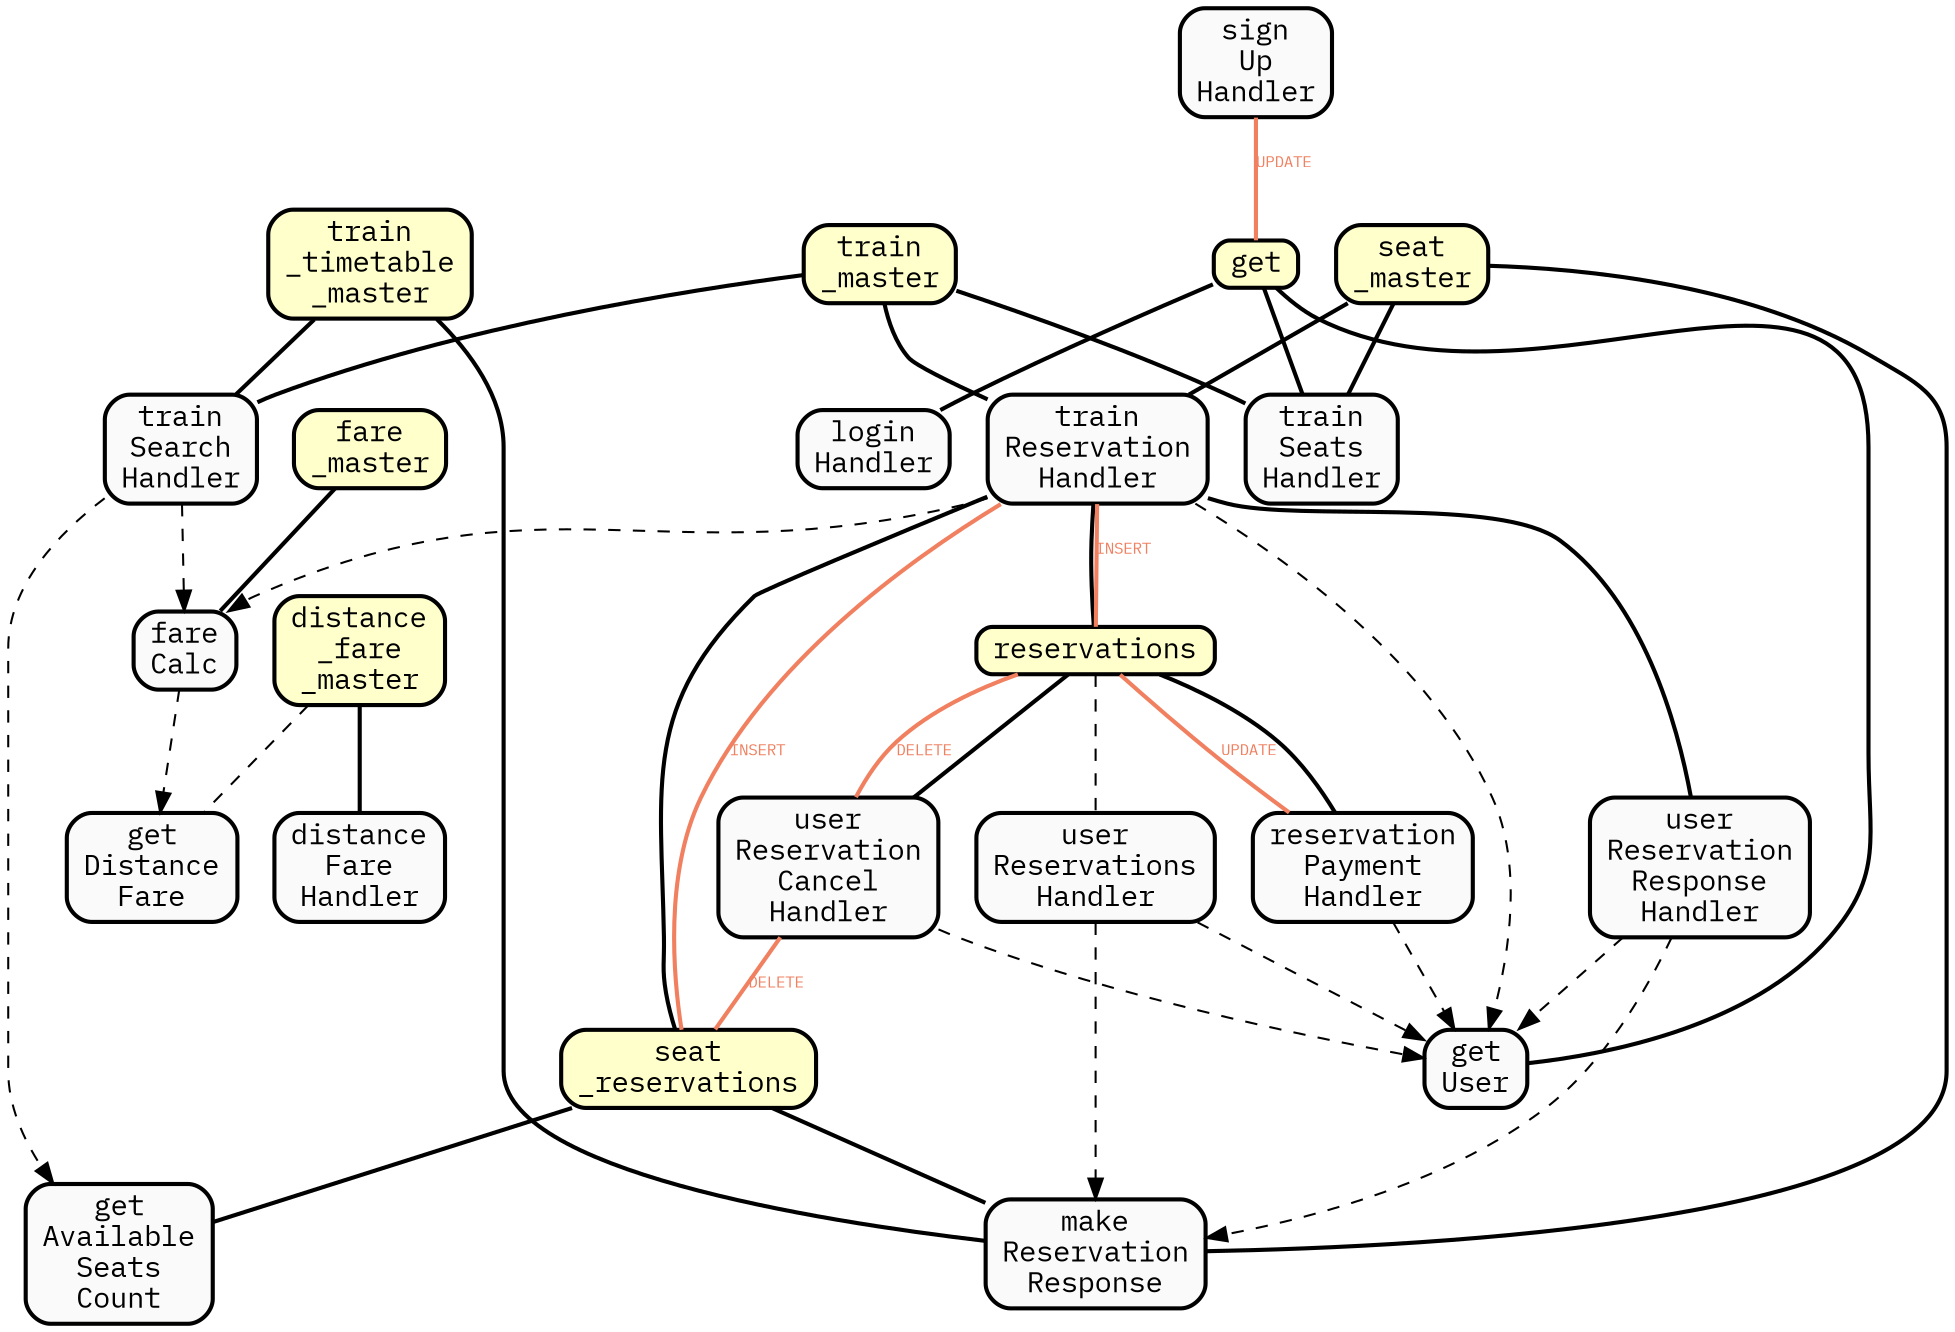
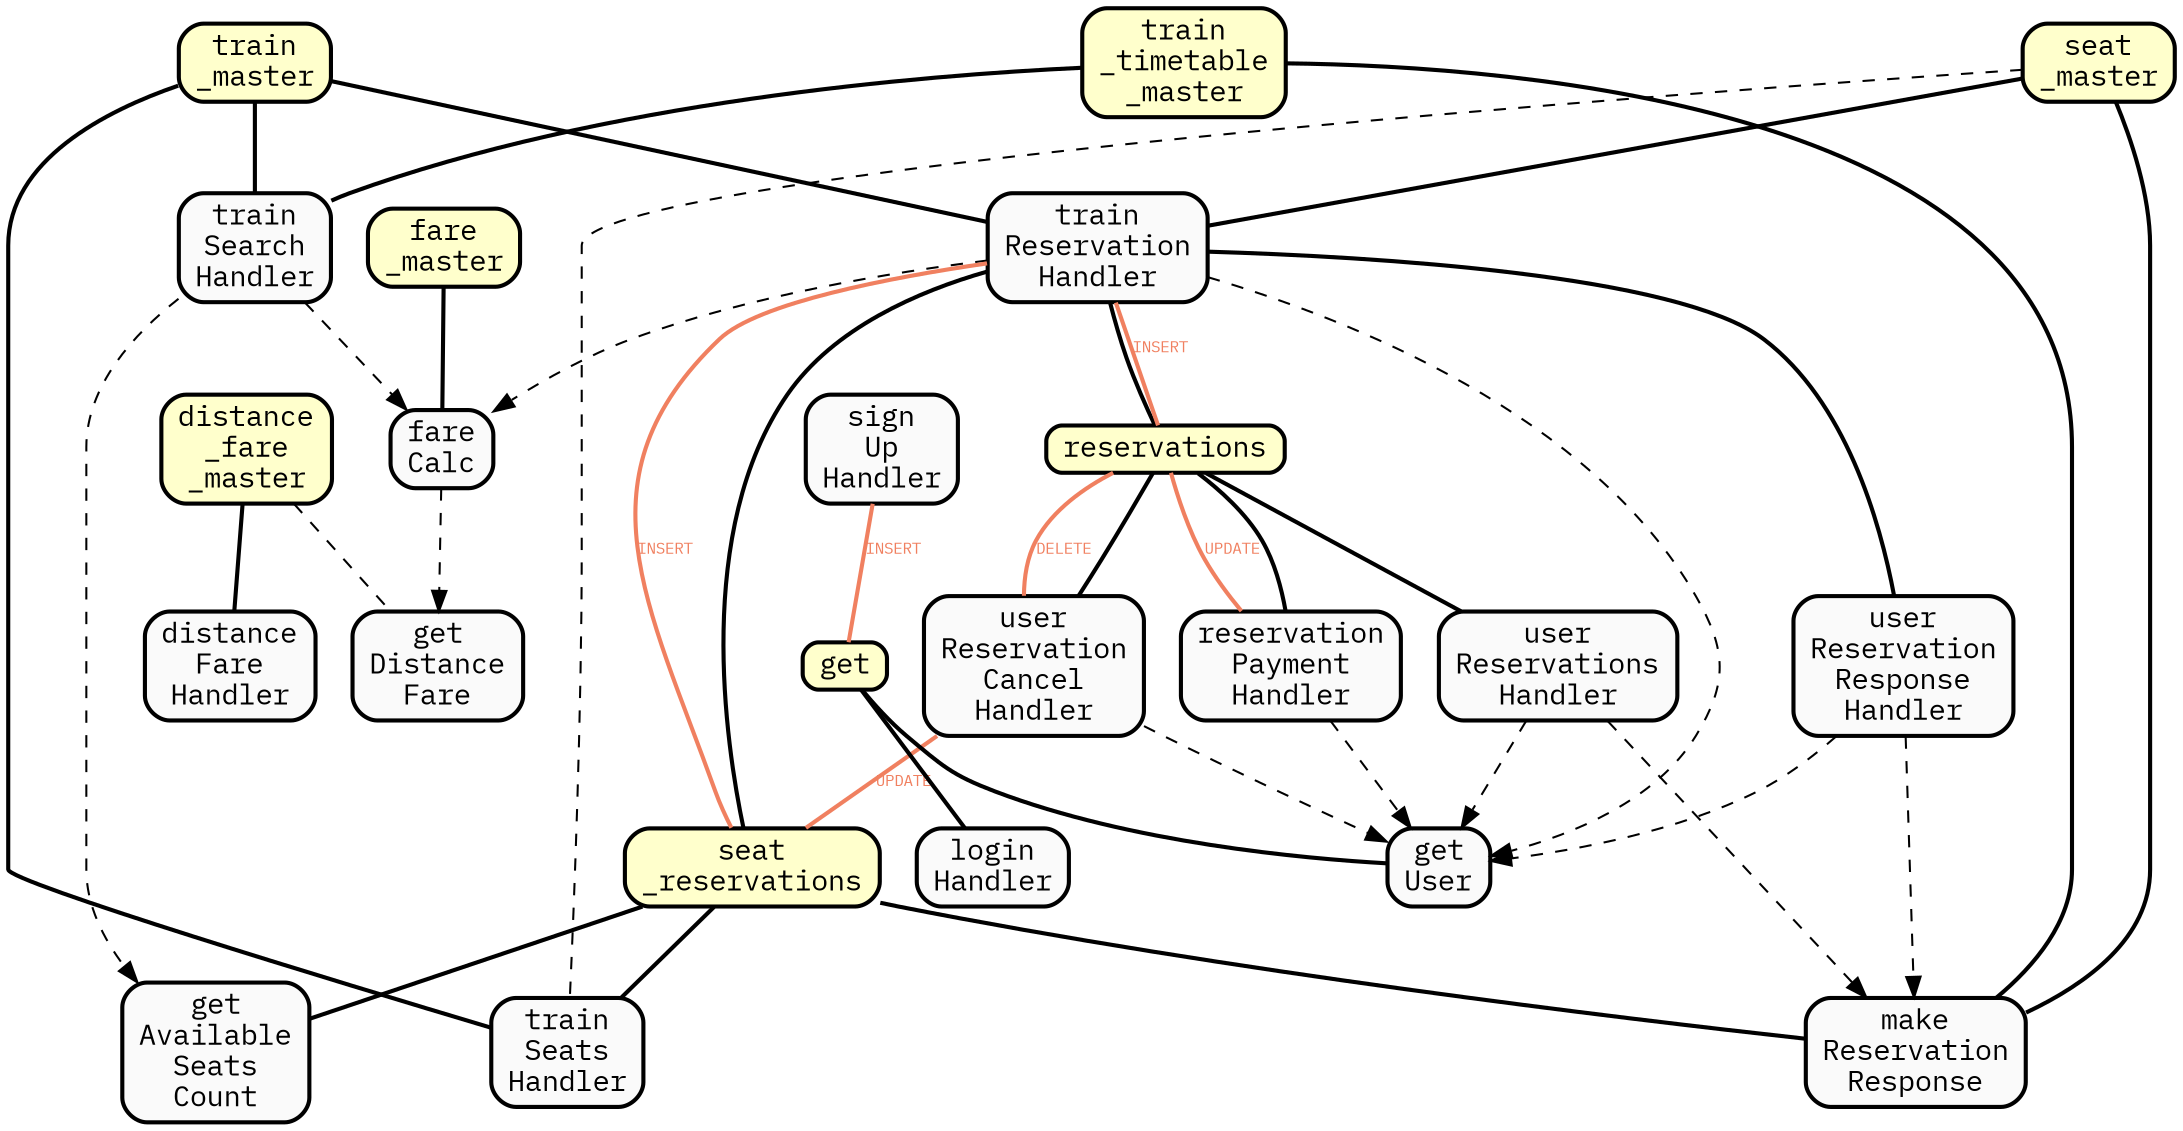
(1285, 163) -> (894, 550)
(1278, 328) -> (668, 952)
(1371, 349) -> (923, 168)
(1096, 744) -> (1334, 542)
(777, 984) -> (904, 782)
